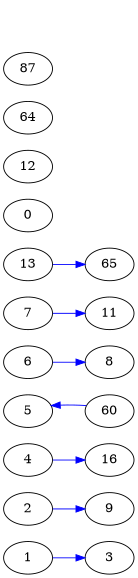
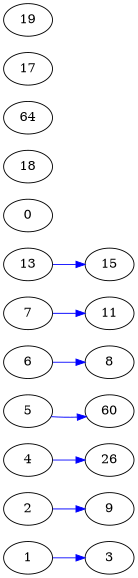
none -> (28, 20)
(28, 69) -> (28, 69)
(28, 167) -> (28, 167)
(110, 264) -> (110, 264)
(73, 405) -> (64, 417)
(110, 460) -> (110, 460)
